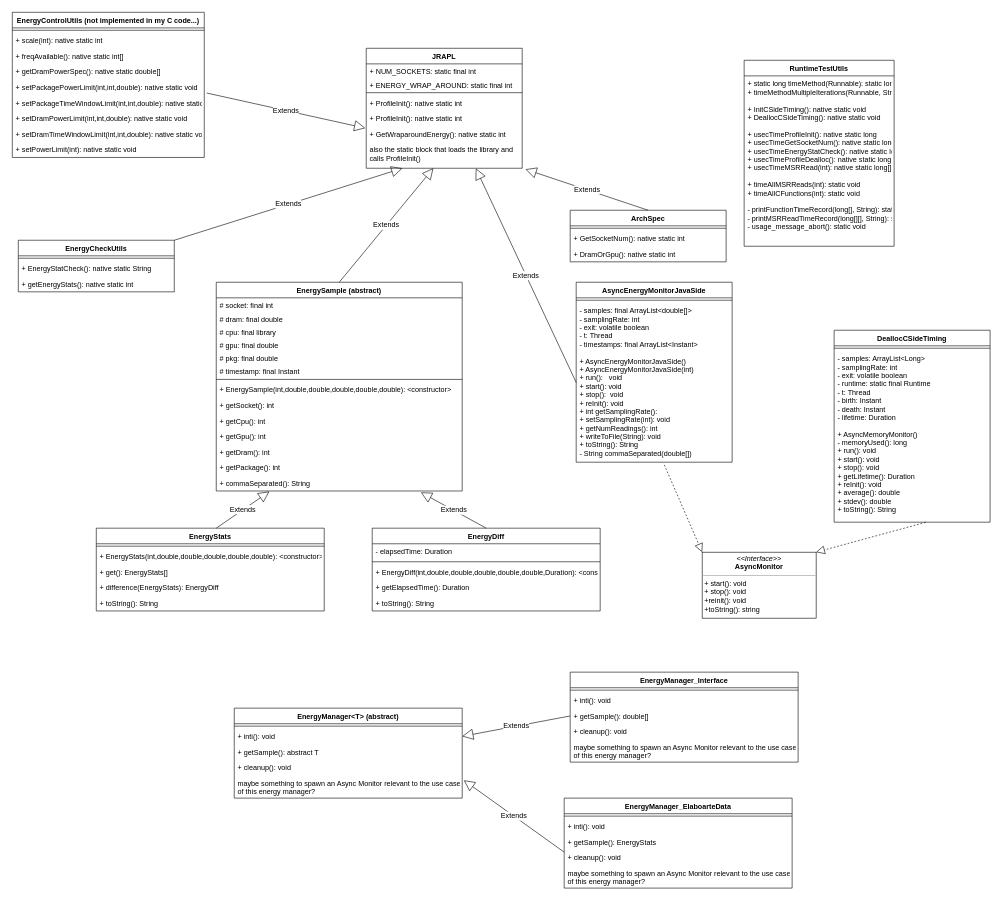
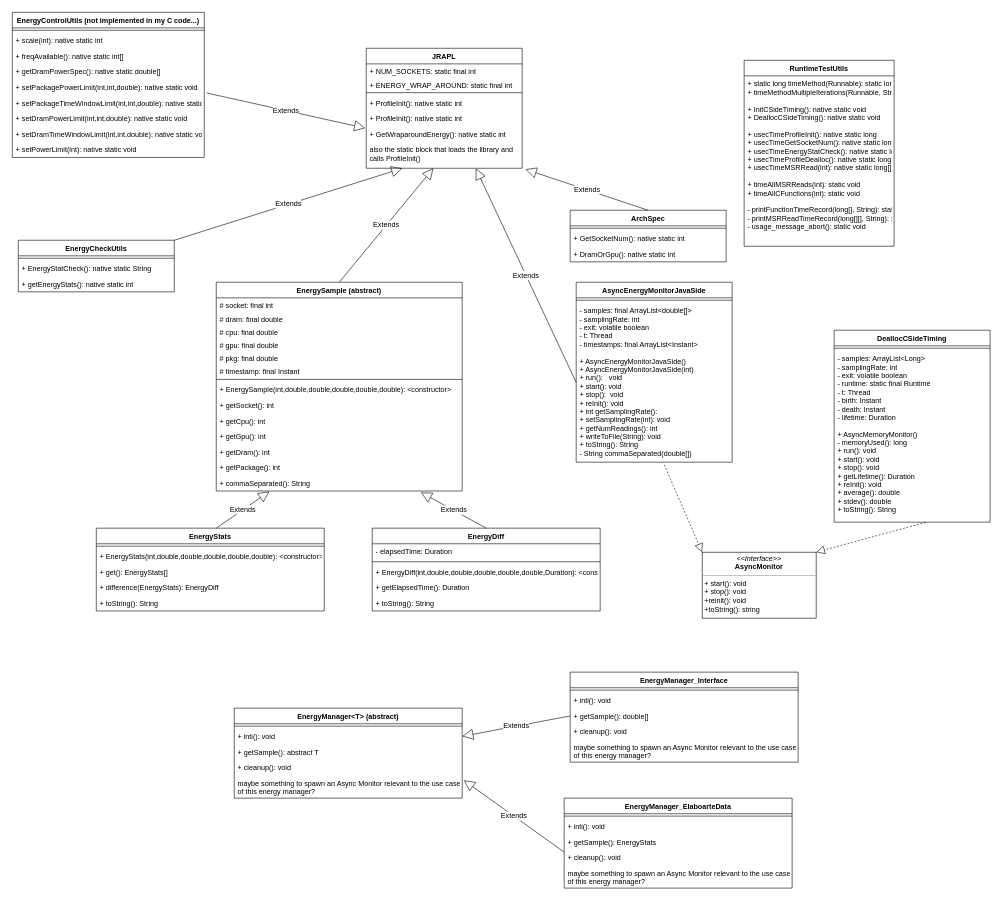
(252, 332) -> (251, 332)
